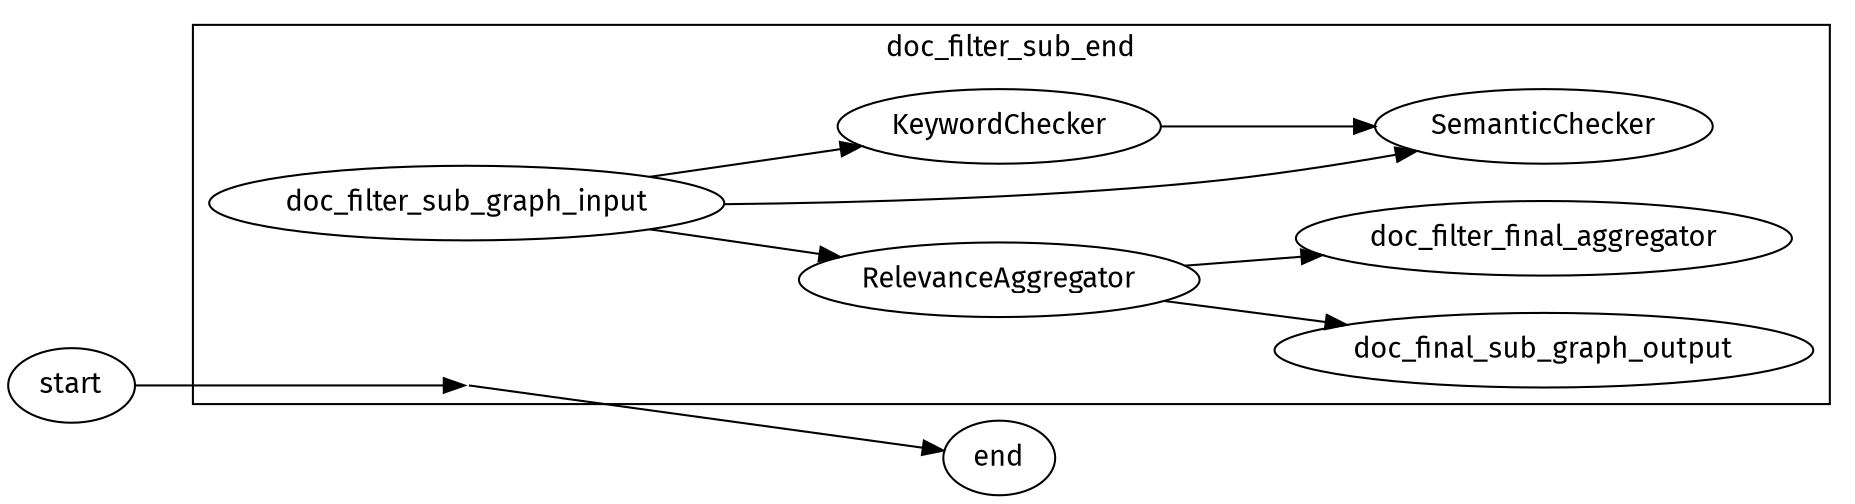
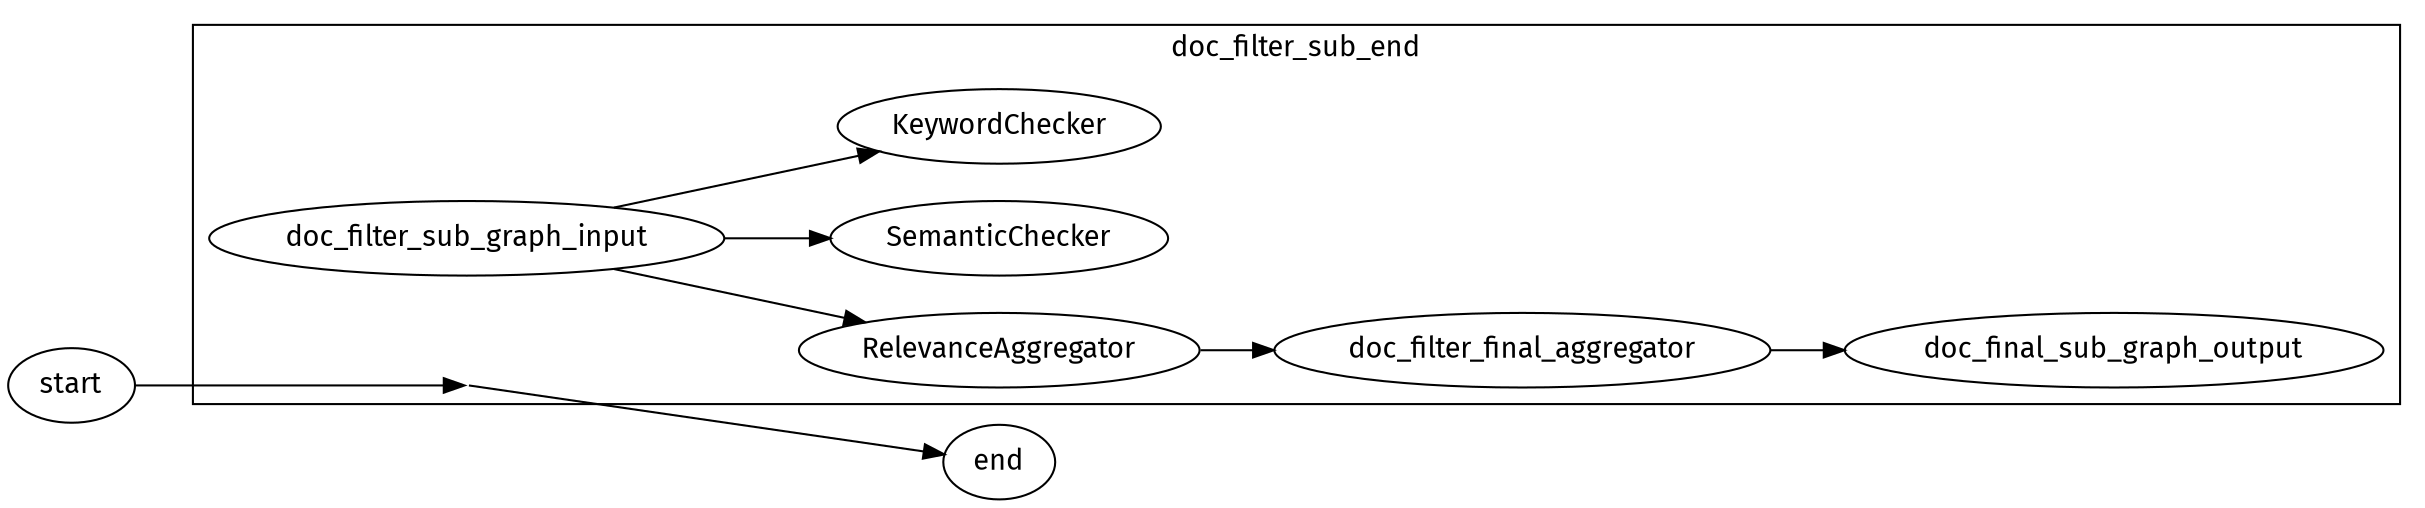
(1258, 126) -> none
(1245, 312) -> (1797, 350)
